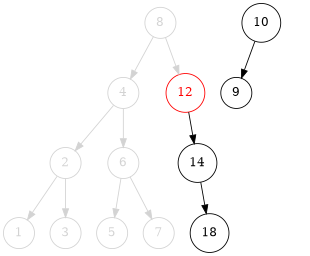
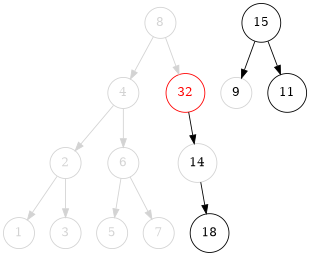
(261, 23) -> (261, 23)
(185, 93) -> (185, 93)
(236, 93) -> (236, 93)
none -> (287, 93)
(198, 163) -> (198, 163)
